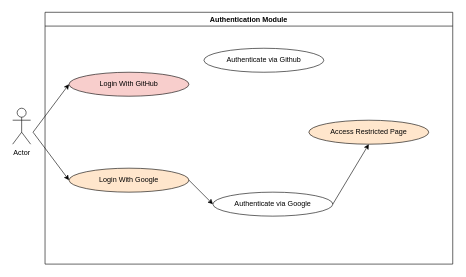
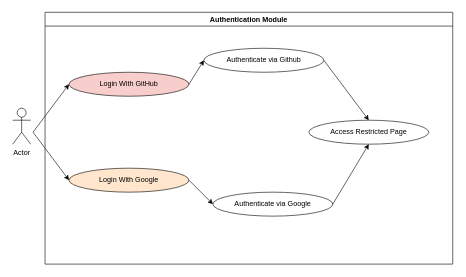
none -> (195, 74)
none -> (345, 88)
(369, 132) -> (369, 132)
